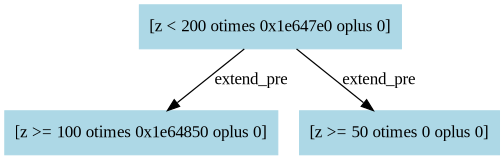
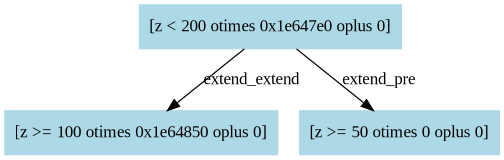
(252, 80) -> (252, 80)
